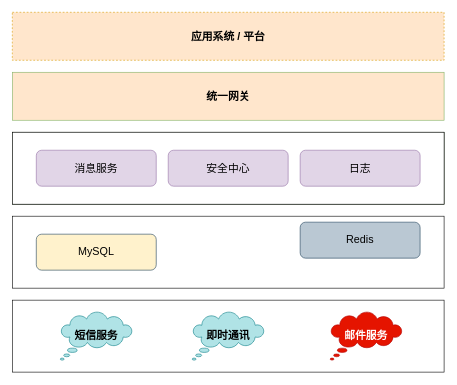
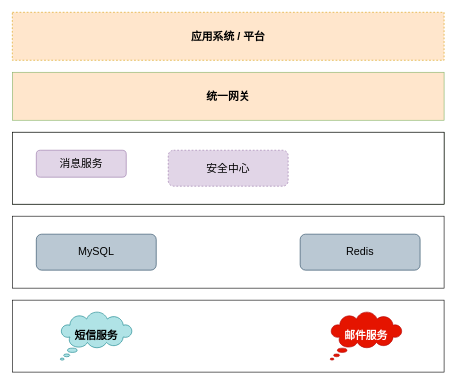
(96, 168) -> (81, 164)
(228, 168) -> (228, 168)
(360, 168) -> none
(360, 240) -> (360, 252)
(96, 252) -> (96, 252)
(228, 336) -> none
